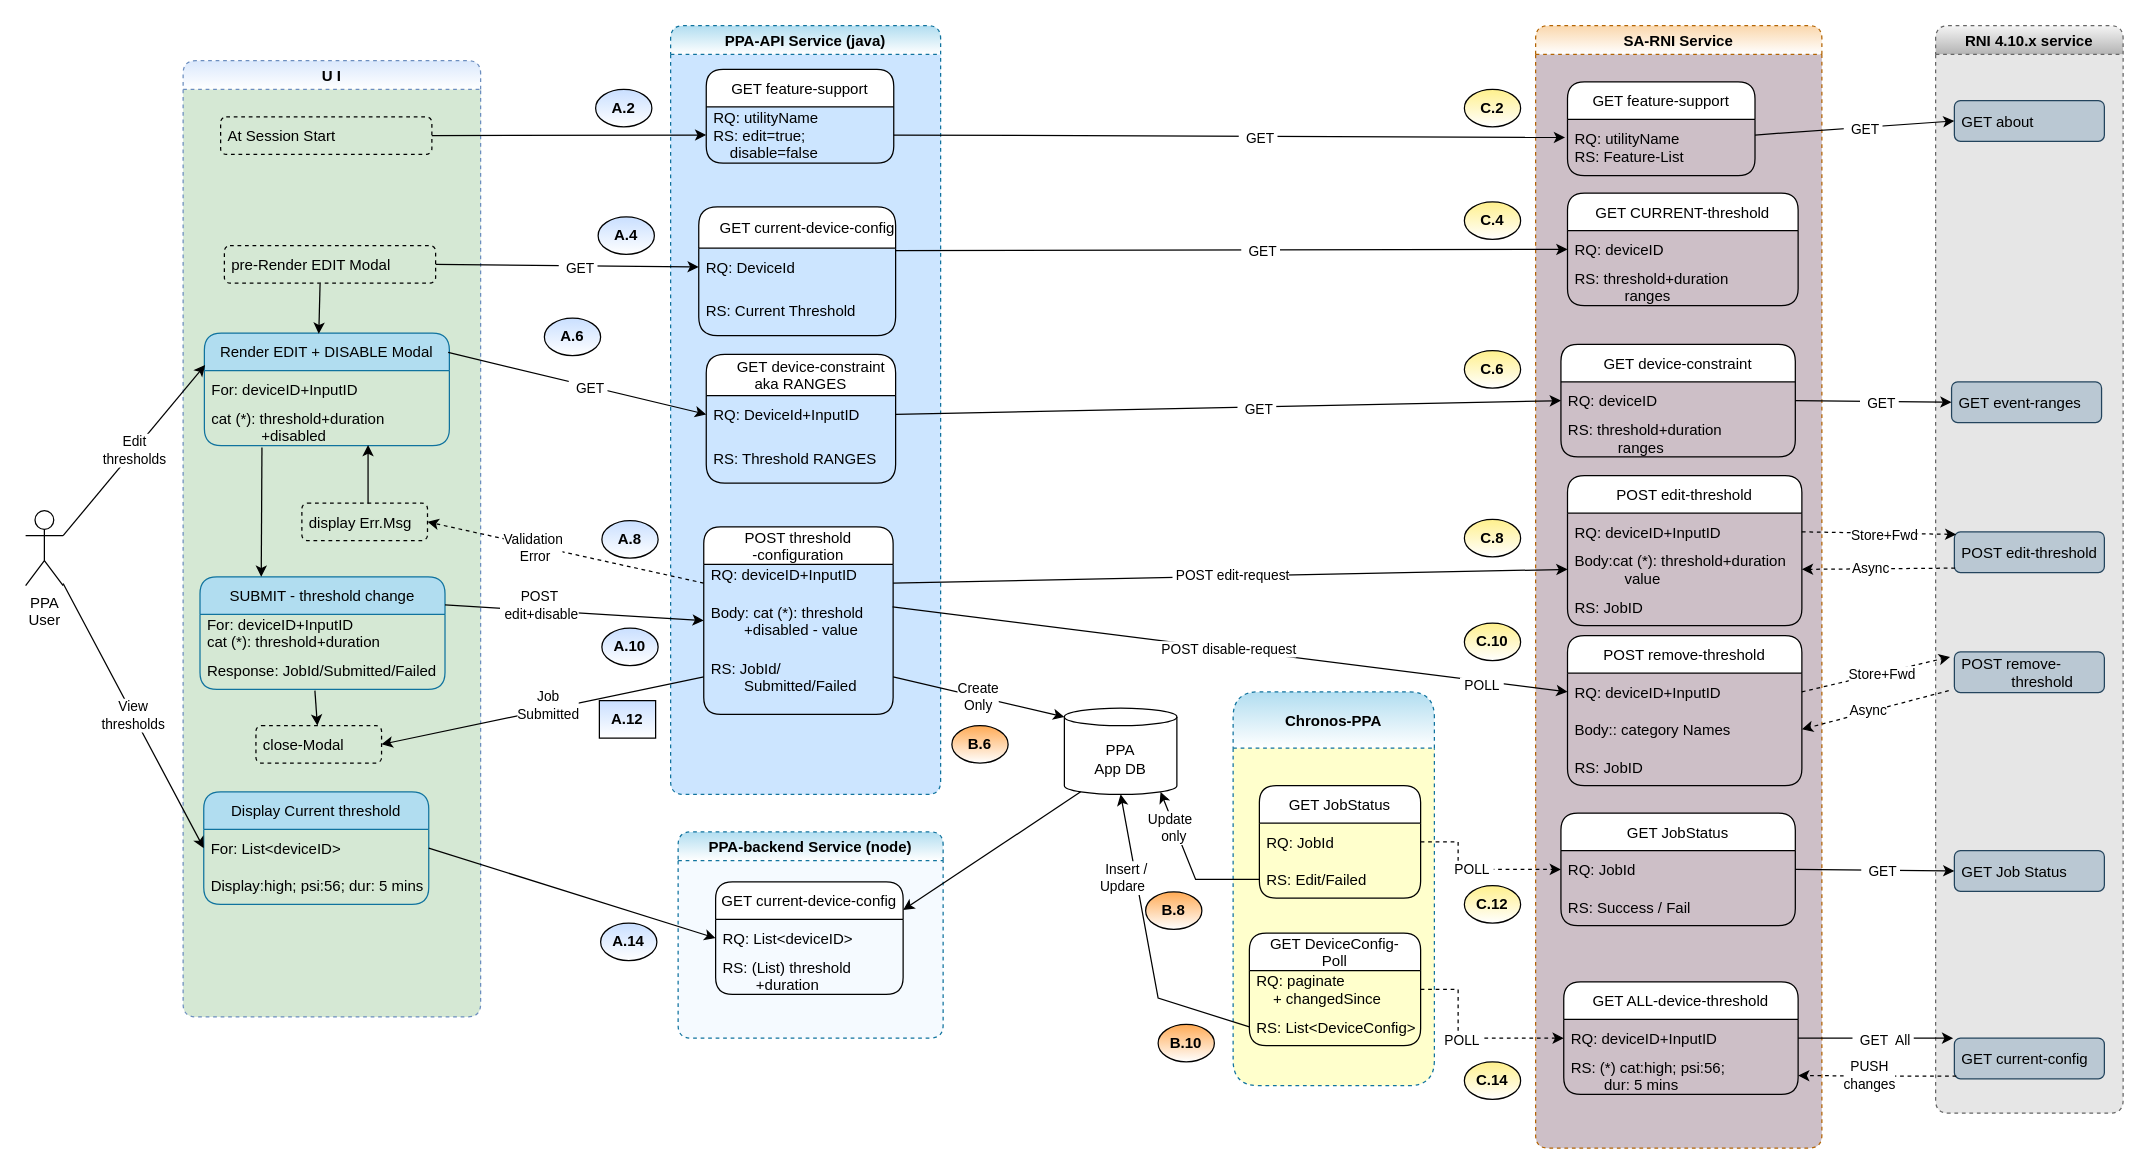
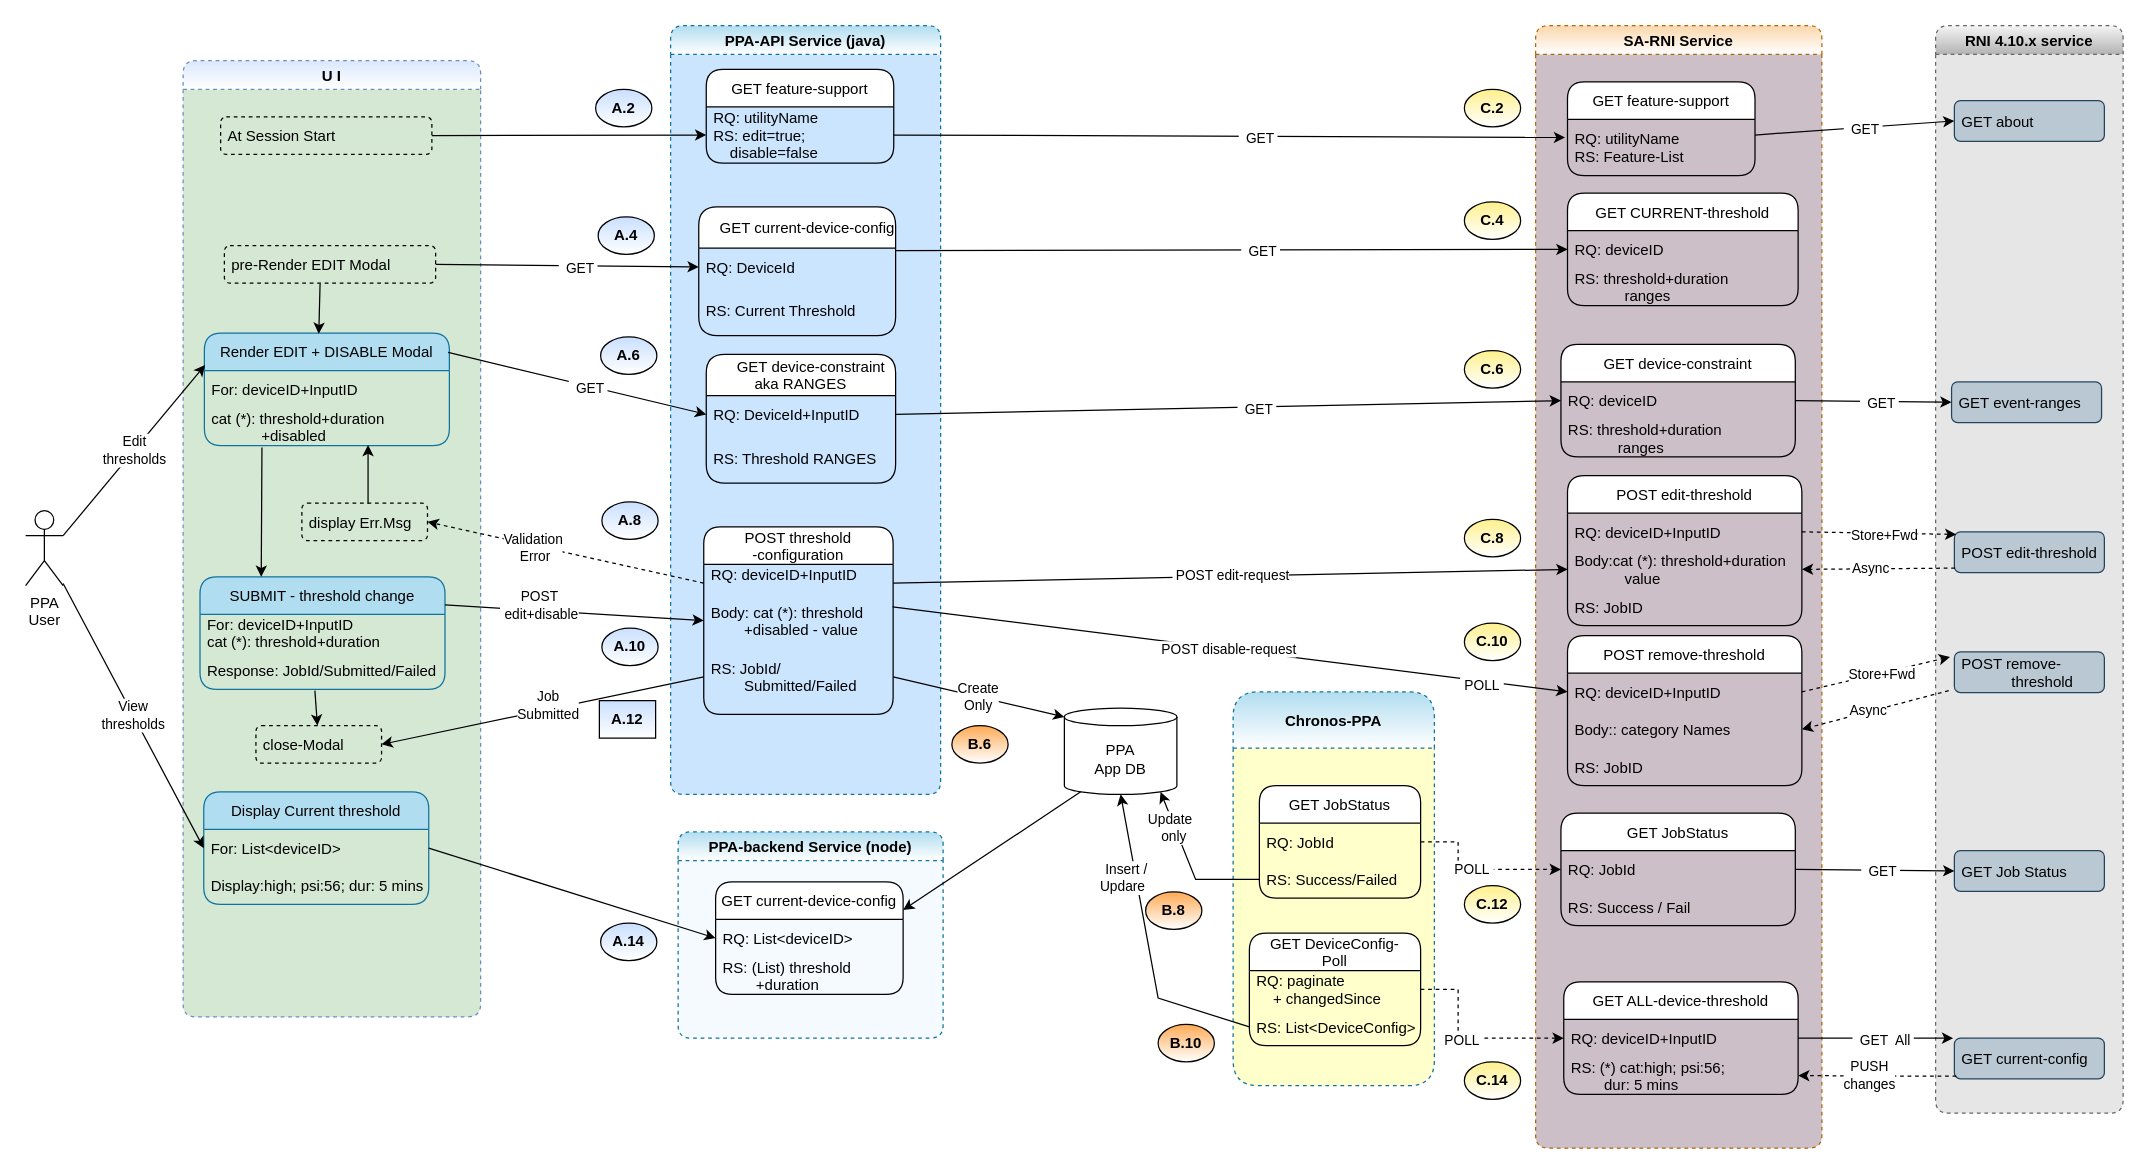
(573, 337) -> (629, 356)
(630, 539) -> (630, 521)
(1320, 880) -> (1334, 880)
